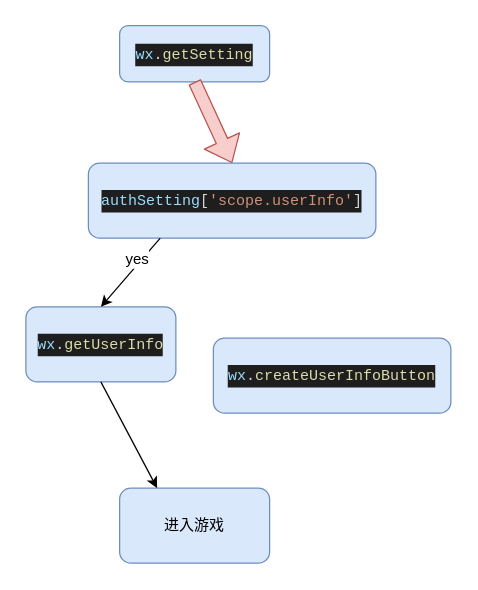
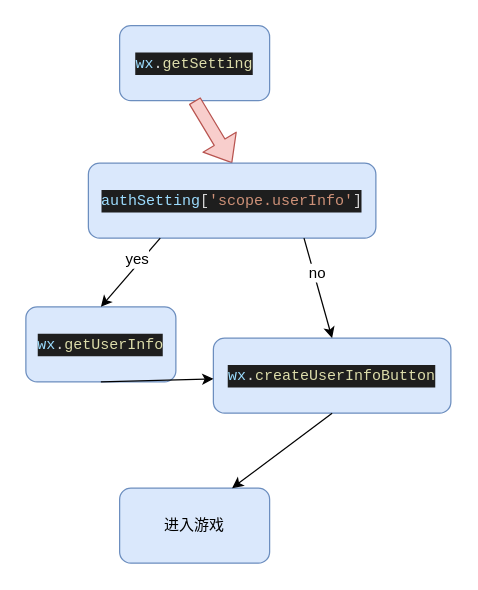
(194, 54) -> (194, 63)
none -> (317, 284)
(127, 431) -> (153, 380)
none -> (285, 448)
